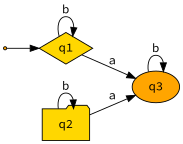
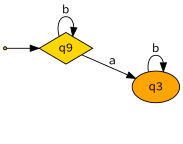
(66, 48) -> (66, 48)
(66, 125) -> none
